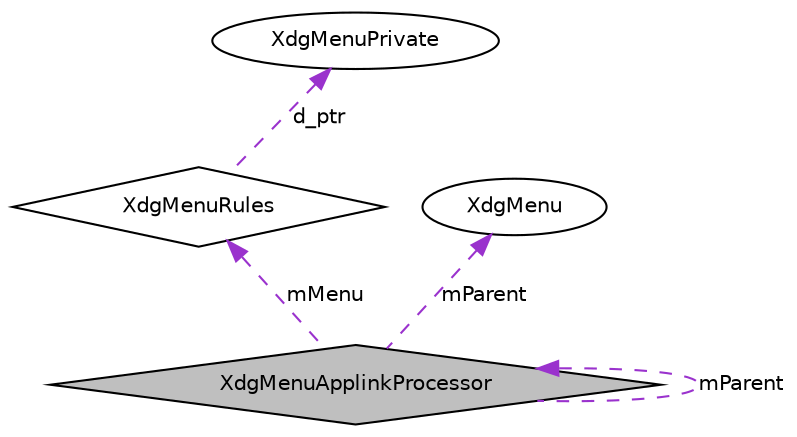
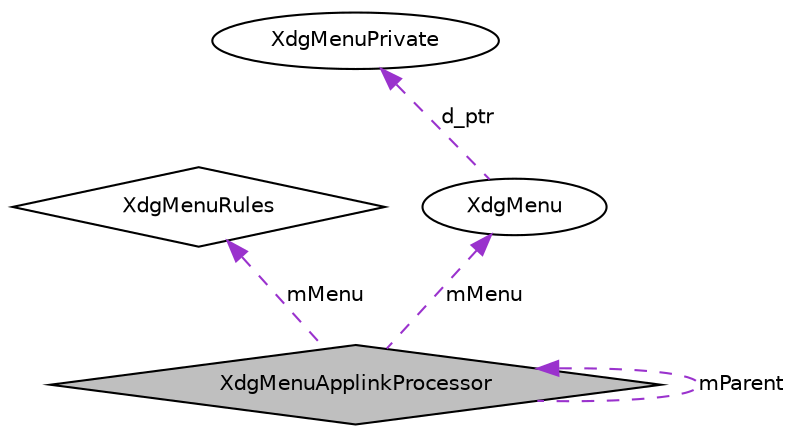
(272, 129) -> (443, 132)
(484, 296) -> (484, 296)
